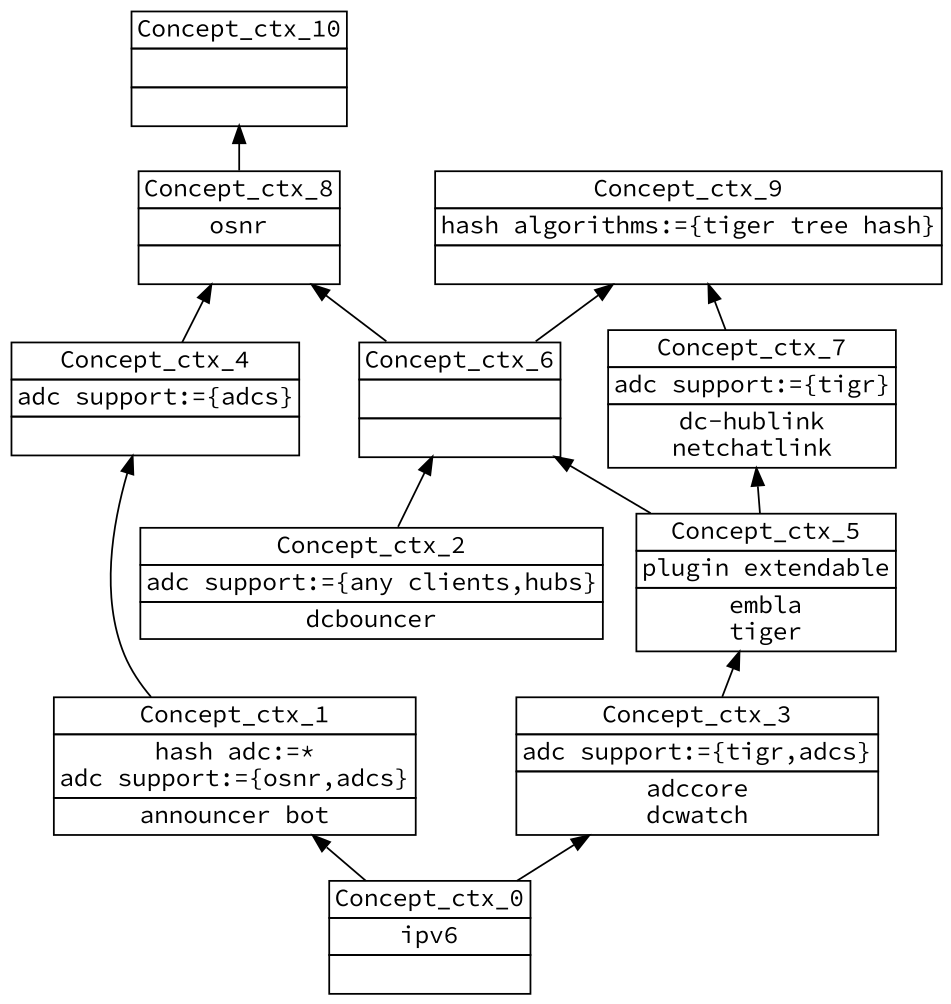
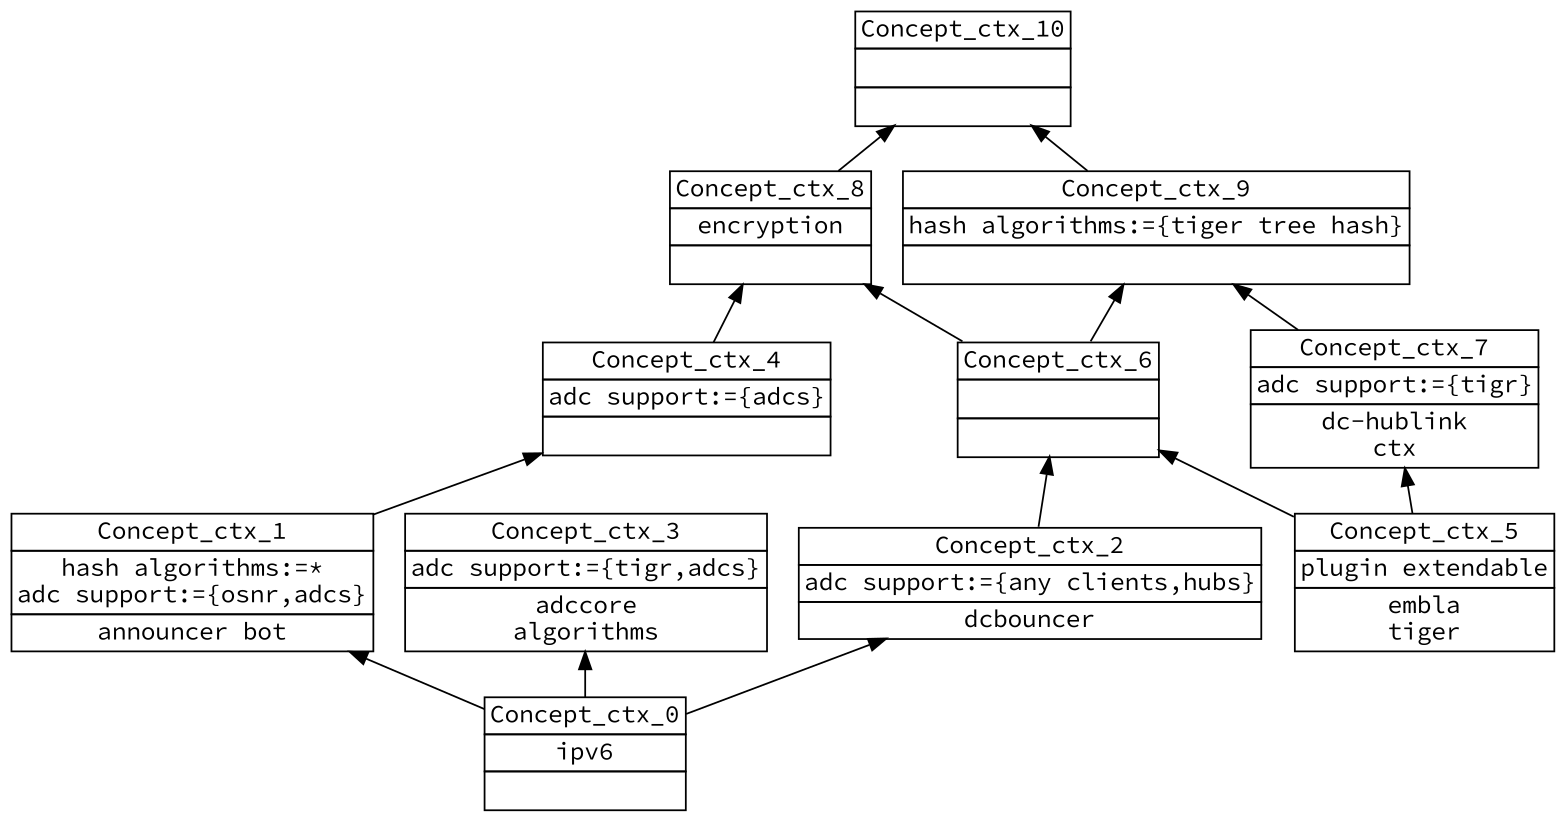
none -> (1066, 154)
(239, 226) -> (771, 226)
(752, 448) -> (1395, 448)
none -> (778, 679)
(728, 683) -> none
(235, 752) -> (192, 568)
(697, 816) -> (586, 632)
